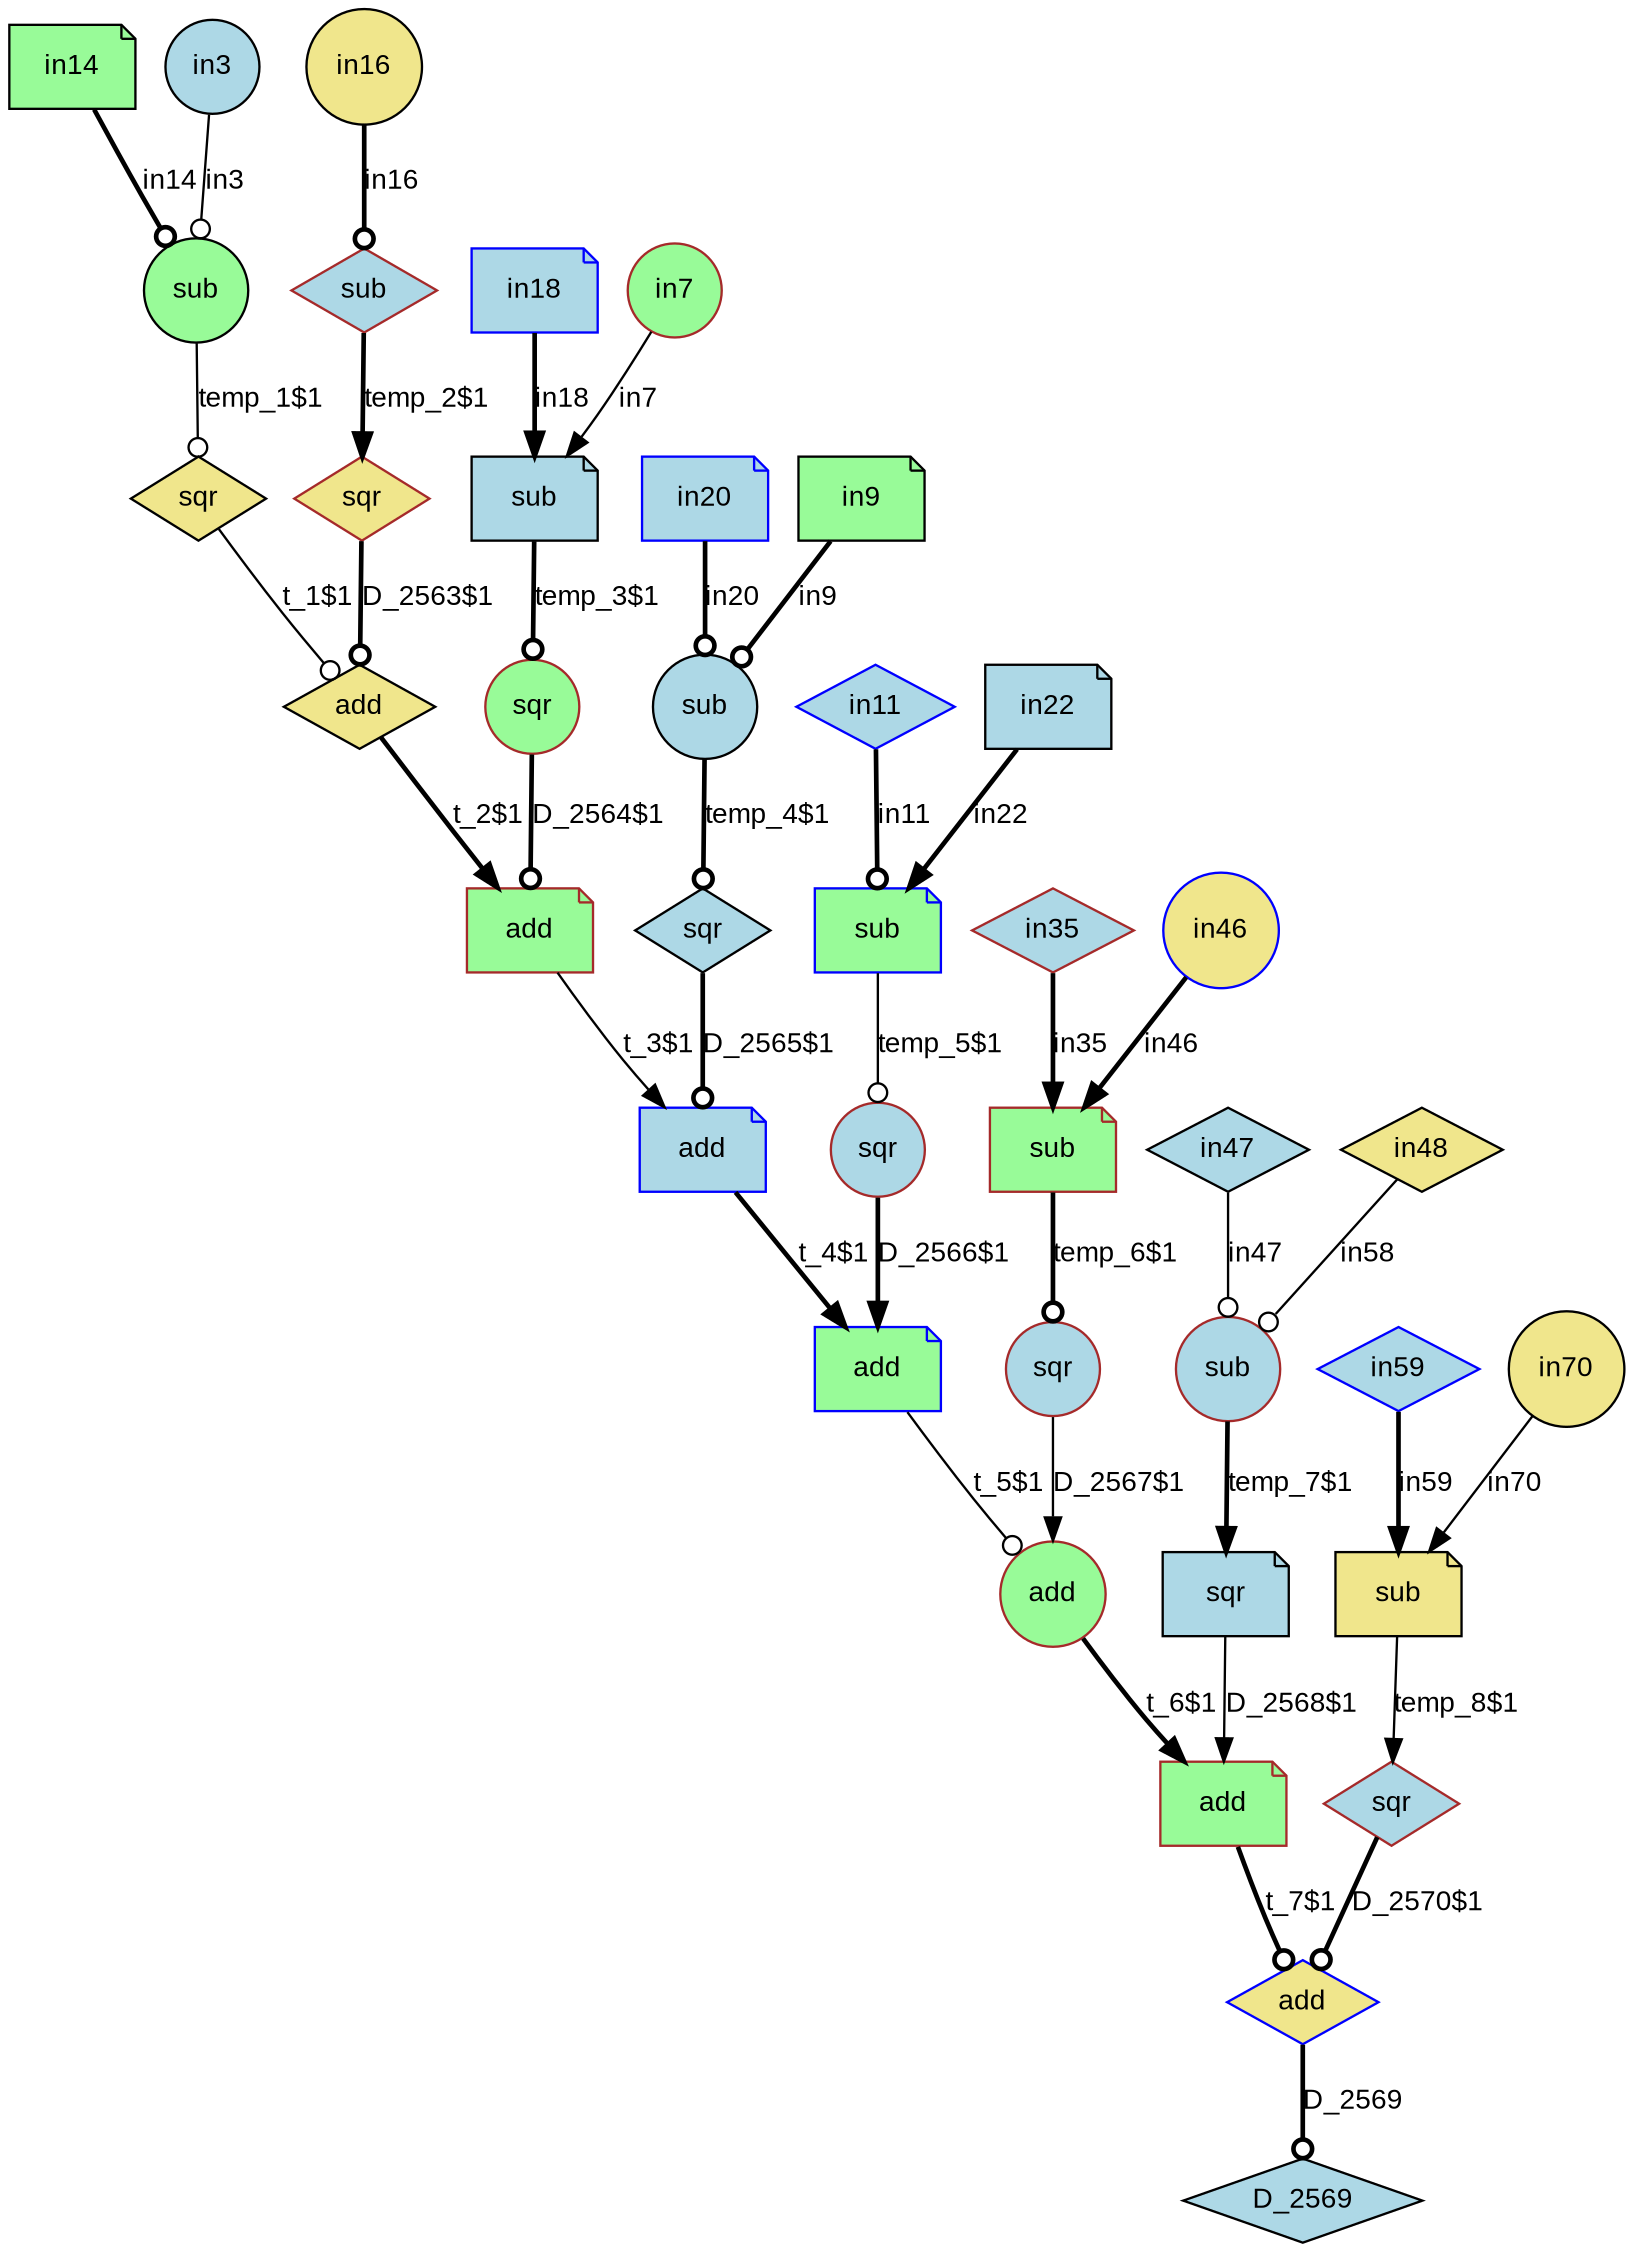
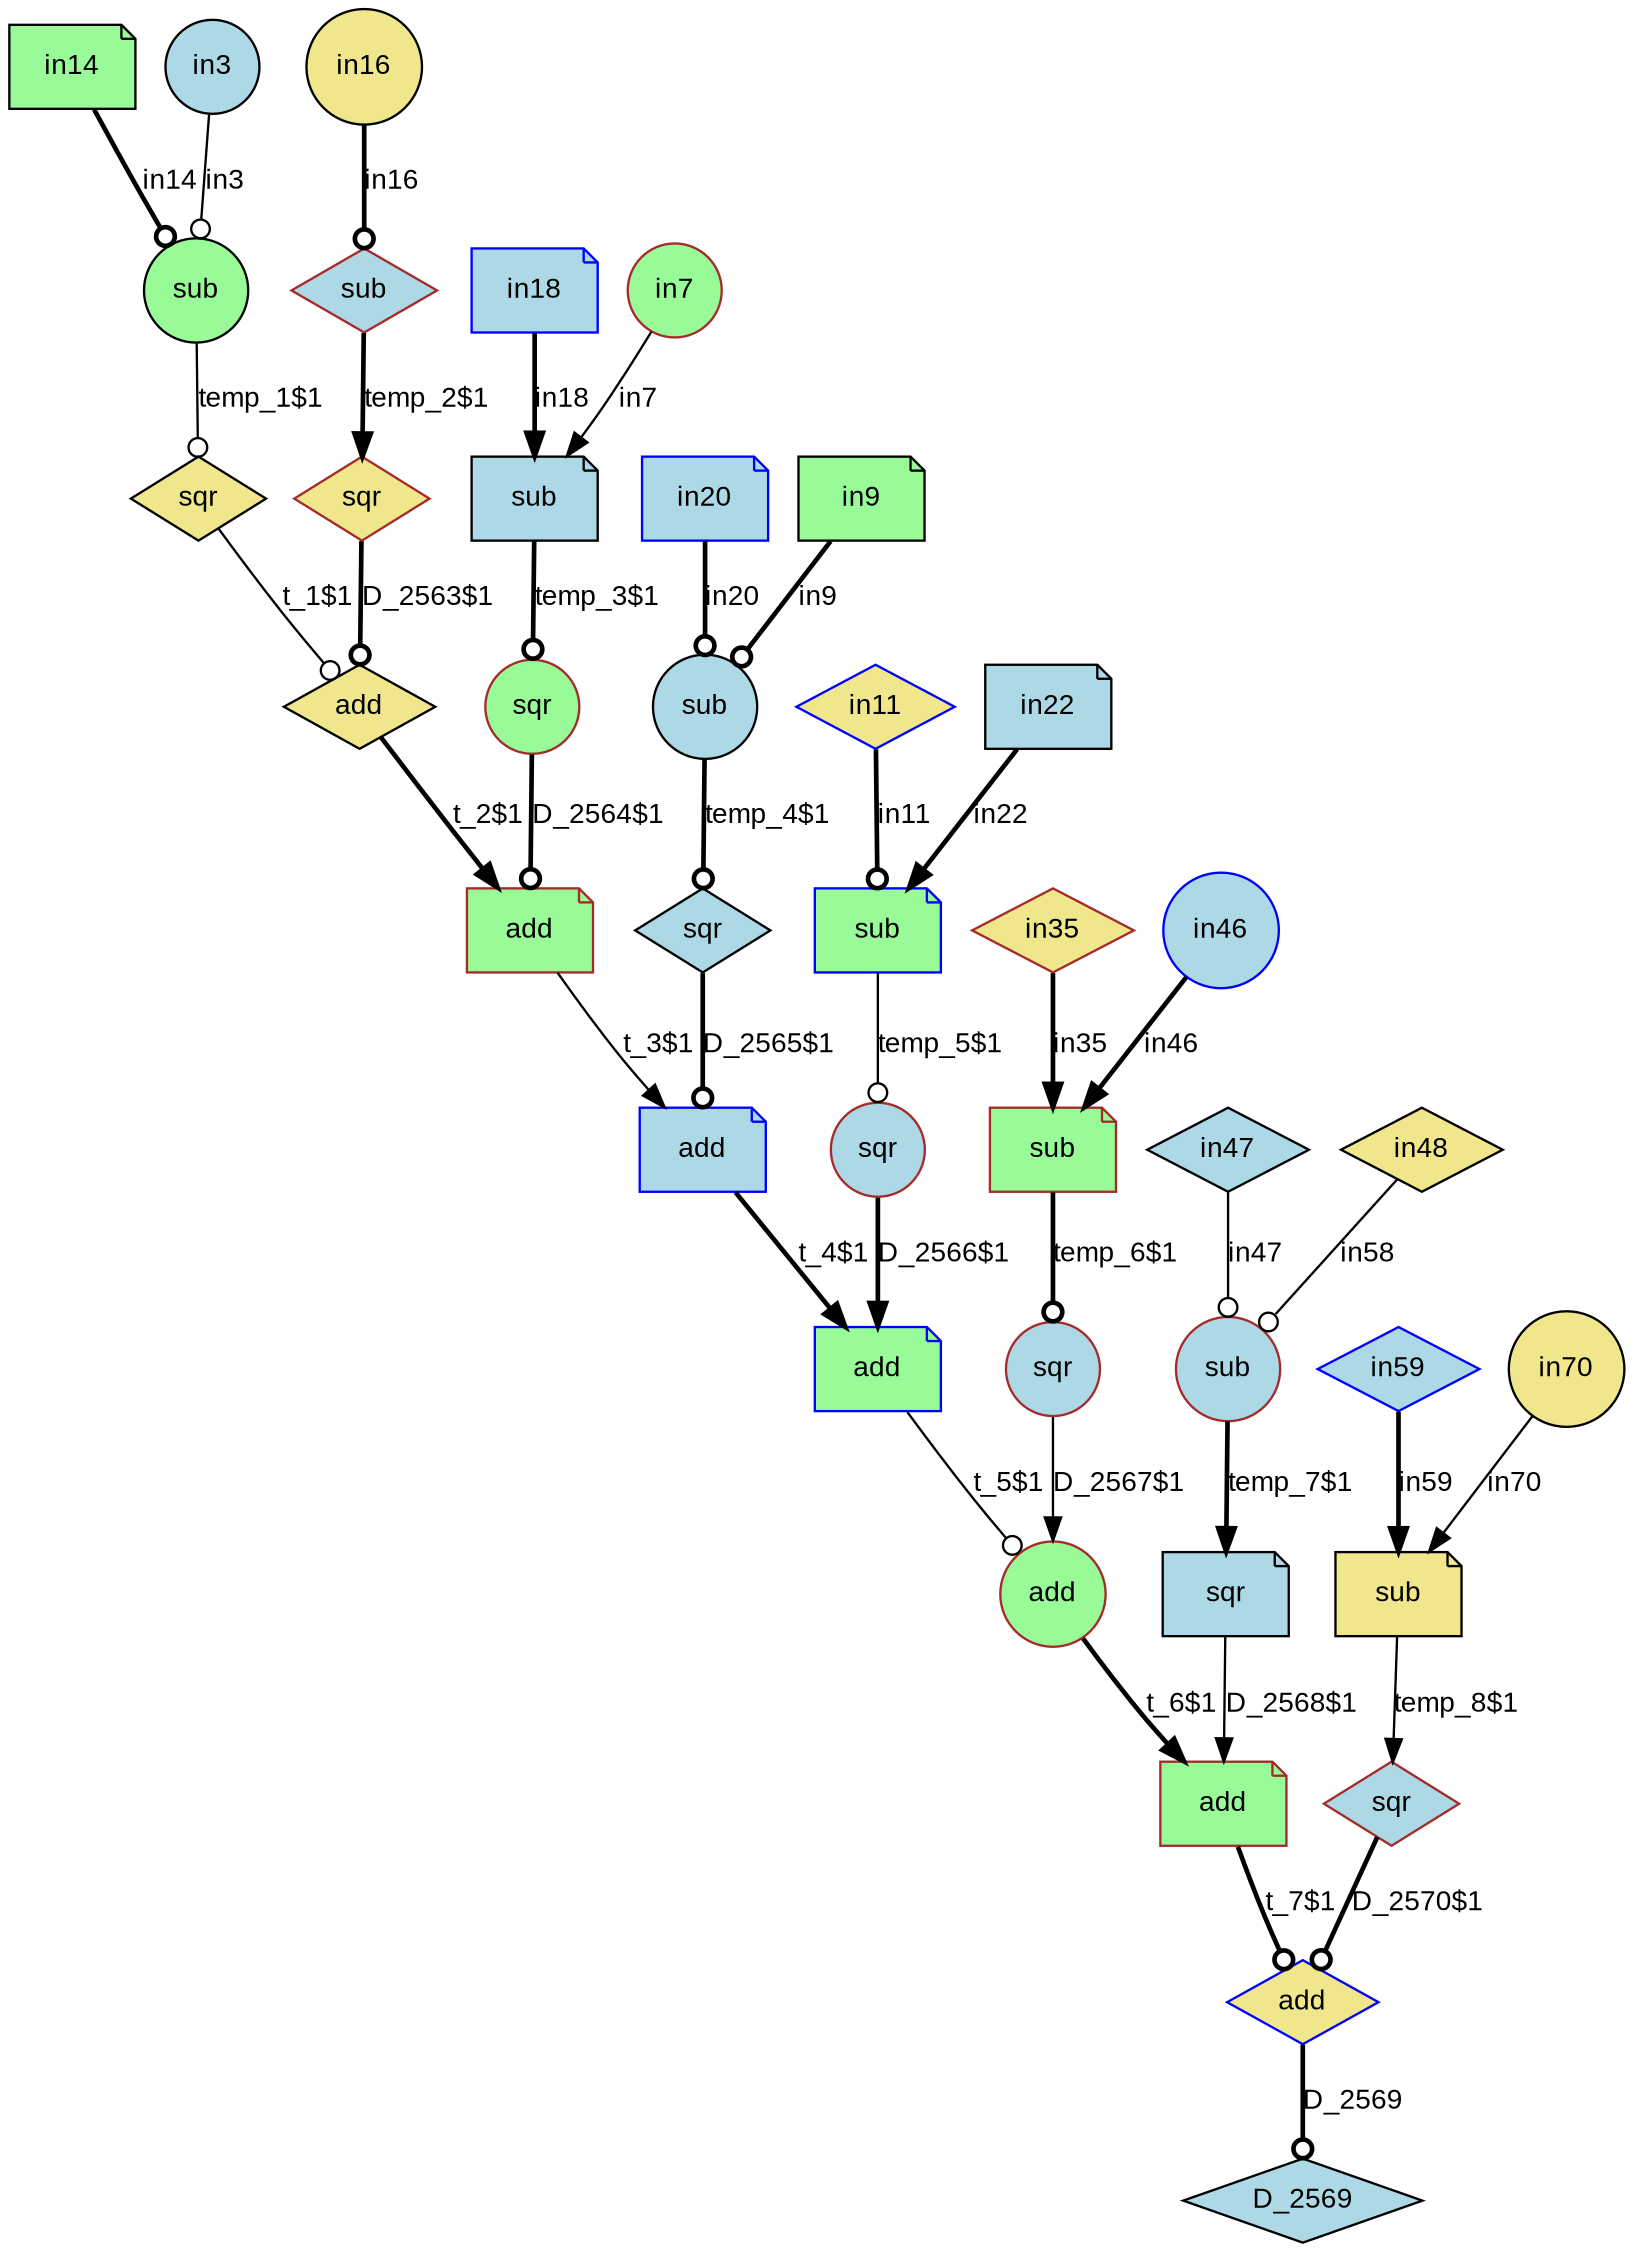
(876, 707) -> (876, 707)
(1053, 930) -> (1053, 930)
(1221, 930) -> (1221, 930)
